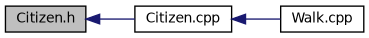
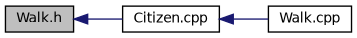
(46, 19) -> (40, 19)
